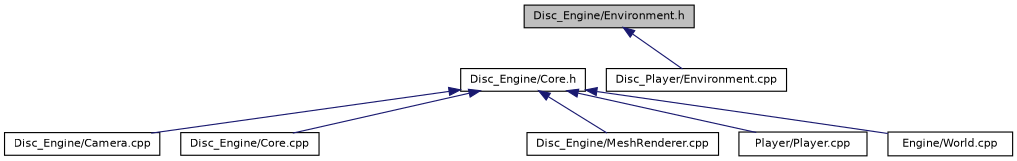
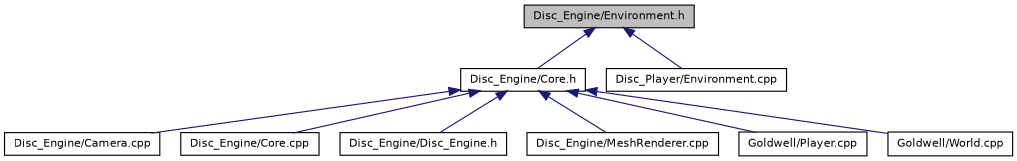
none -> (561, 51)
none -> (423, 144)
(803, 144) -> (803, 144)
(950, 144) -> (950, 144)
